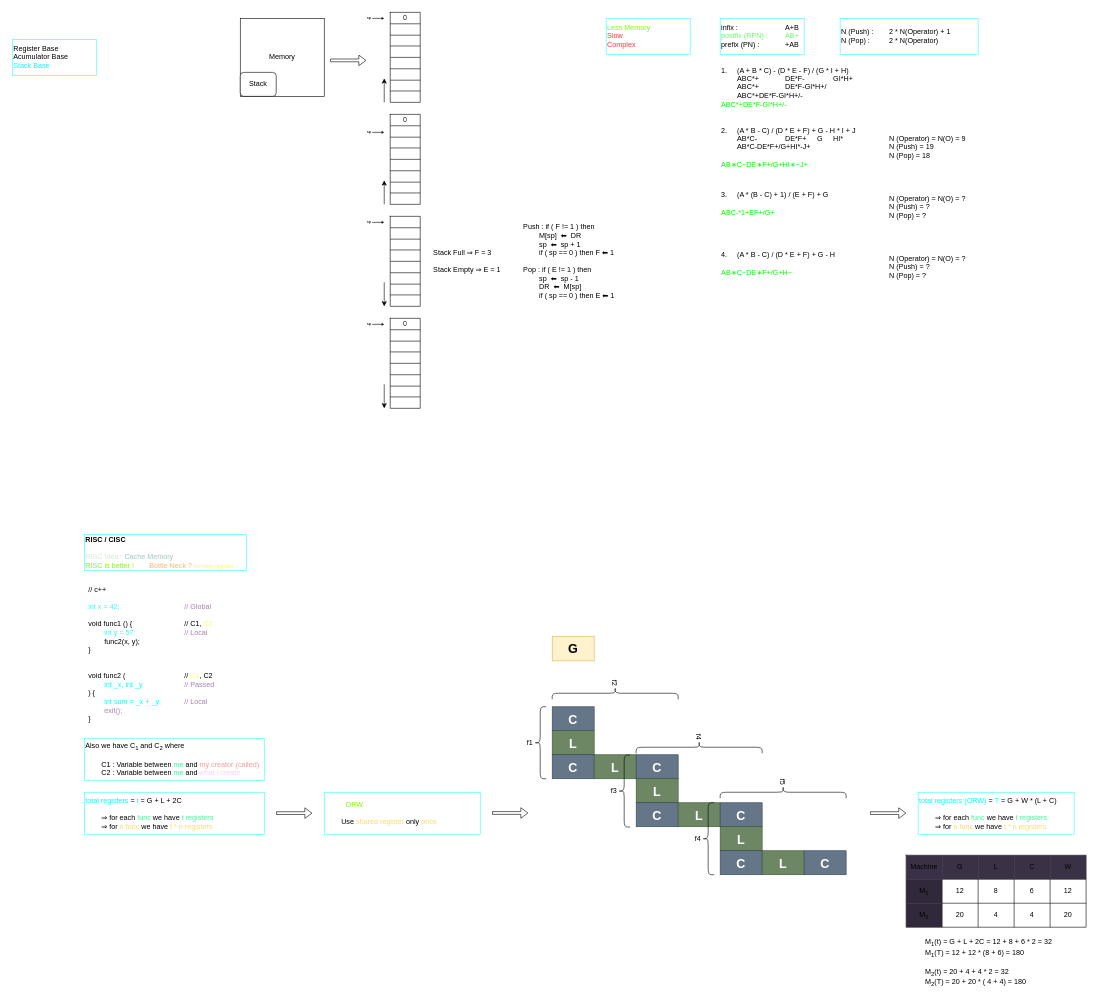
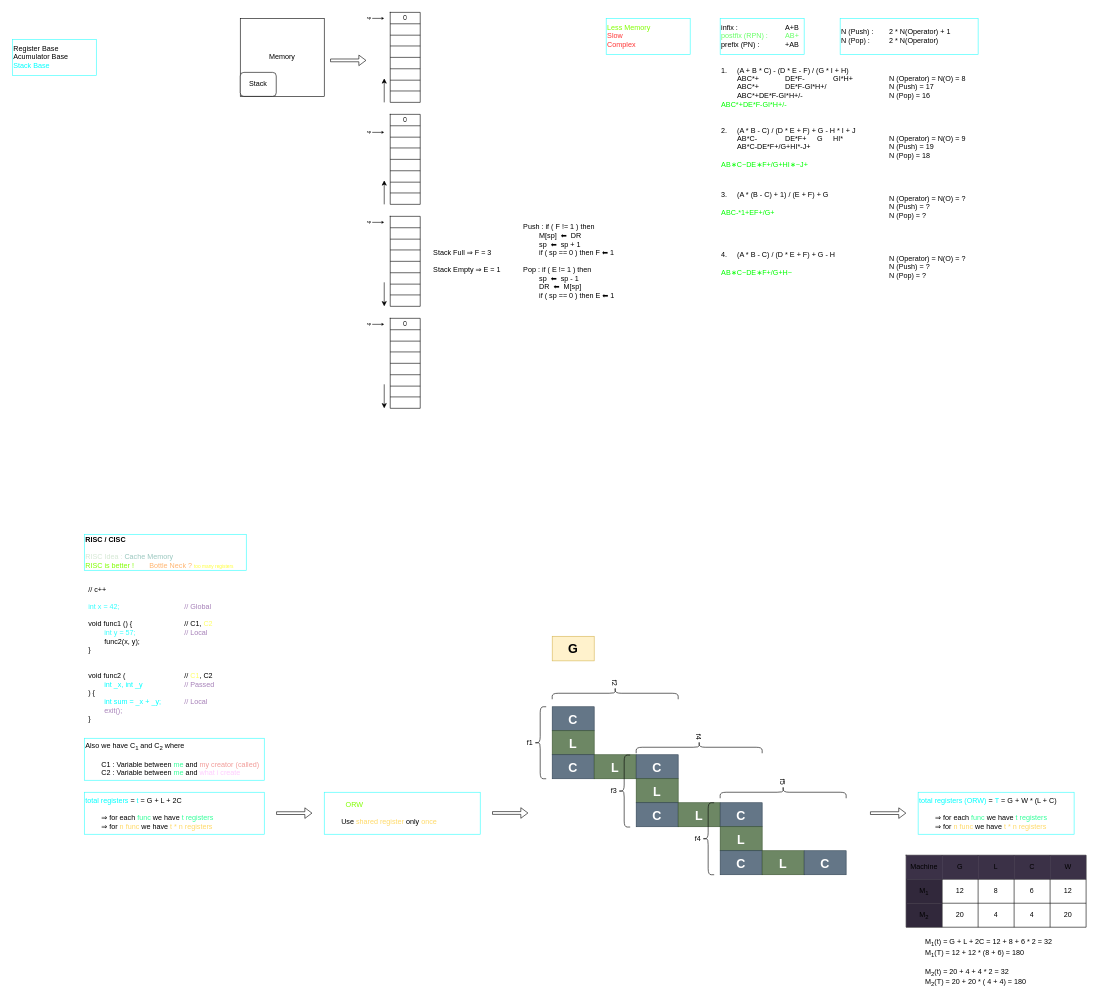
none -> (960, 87)
